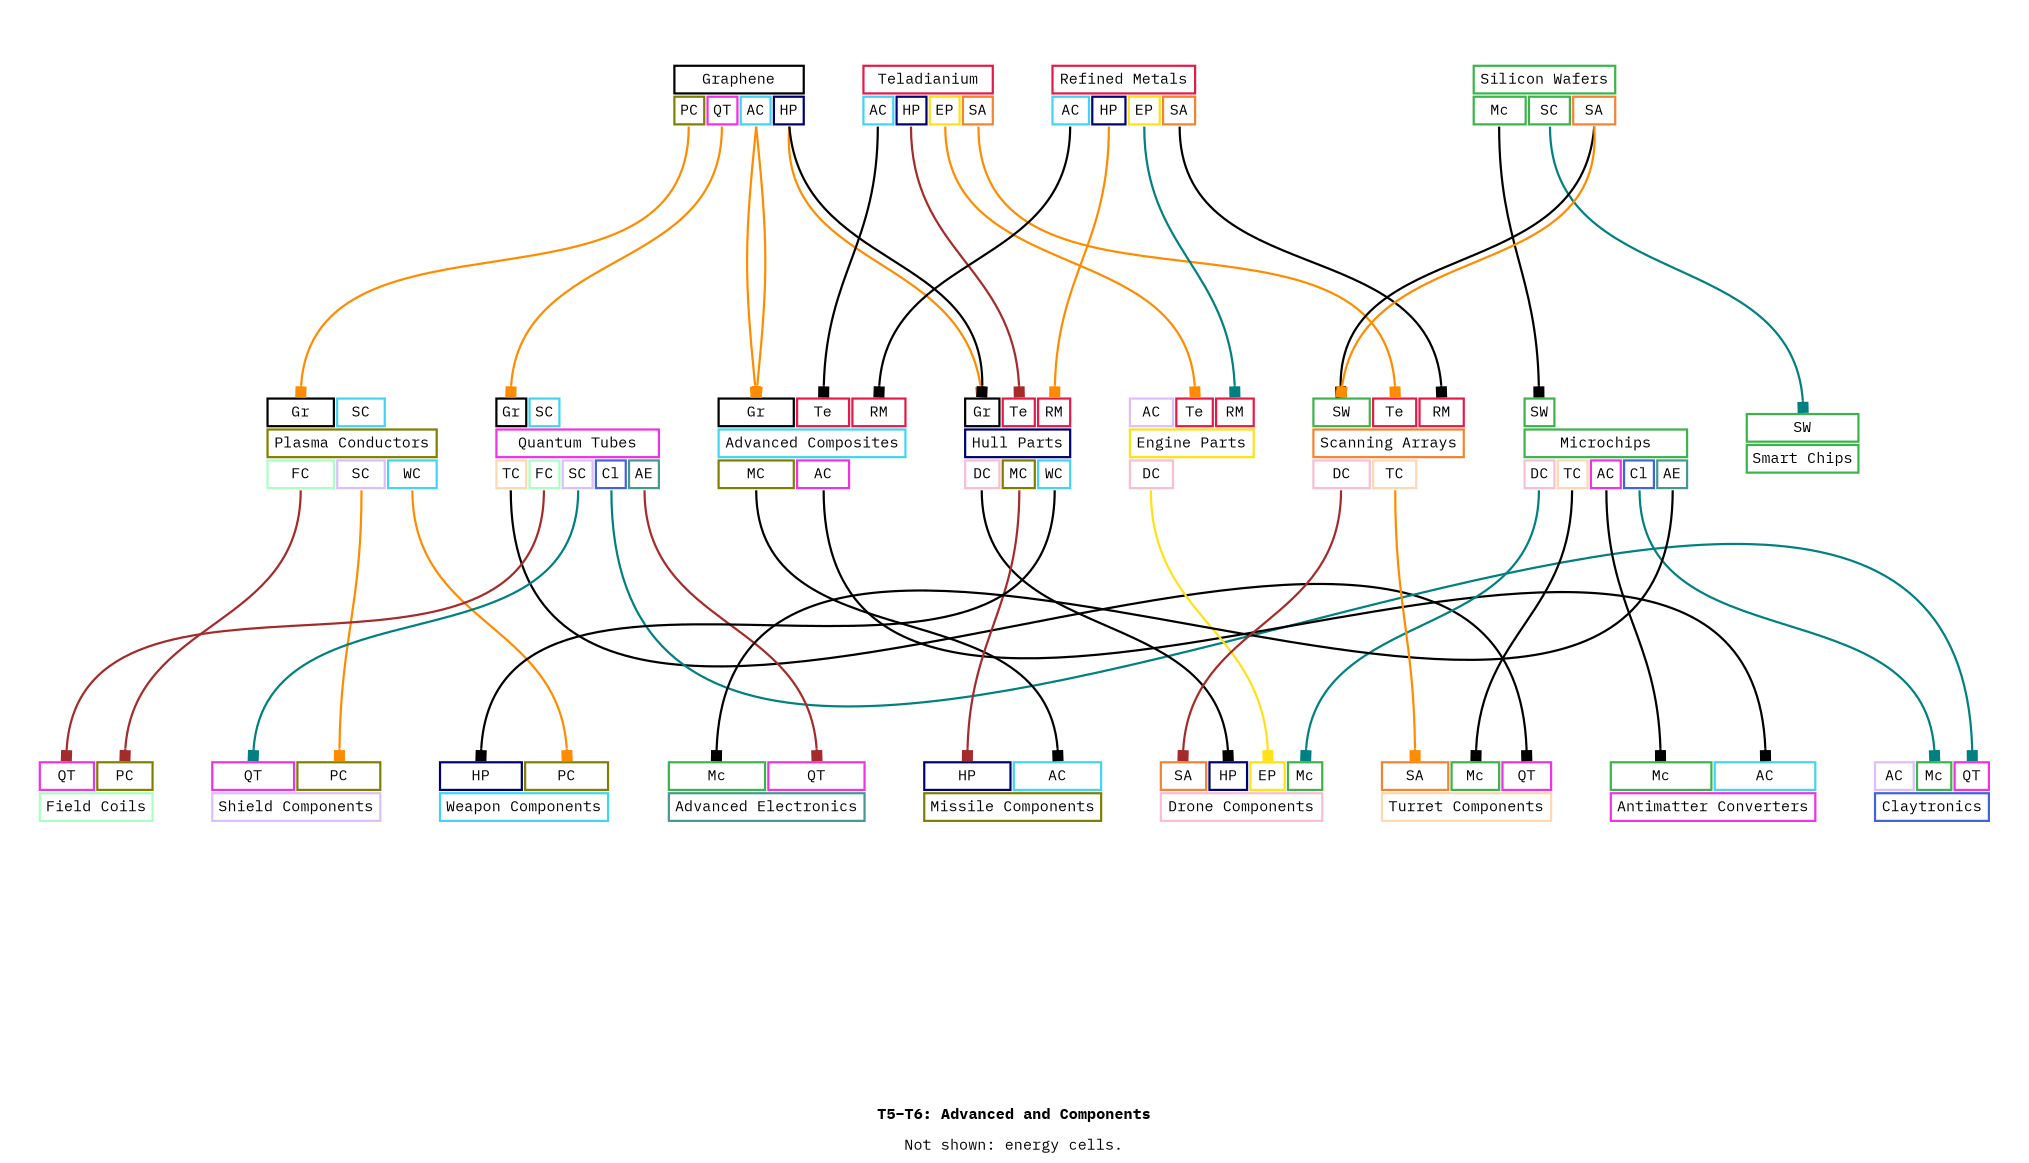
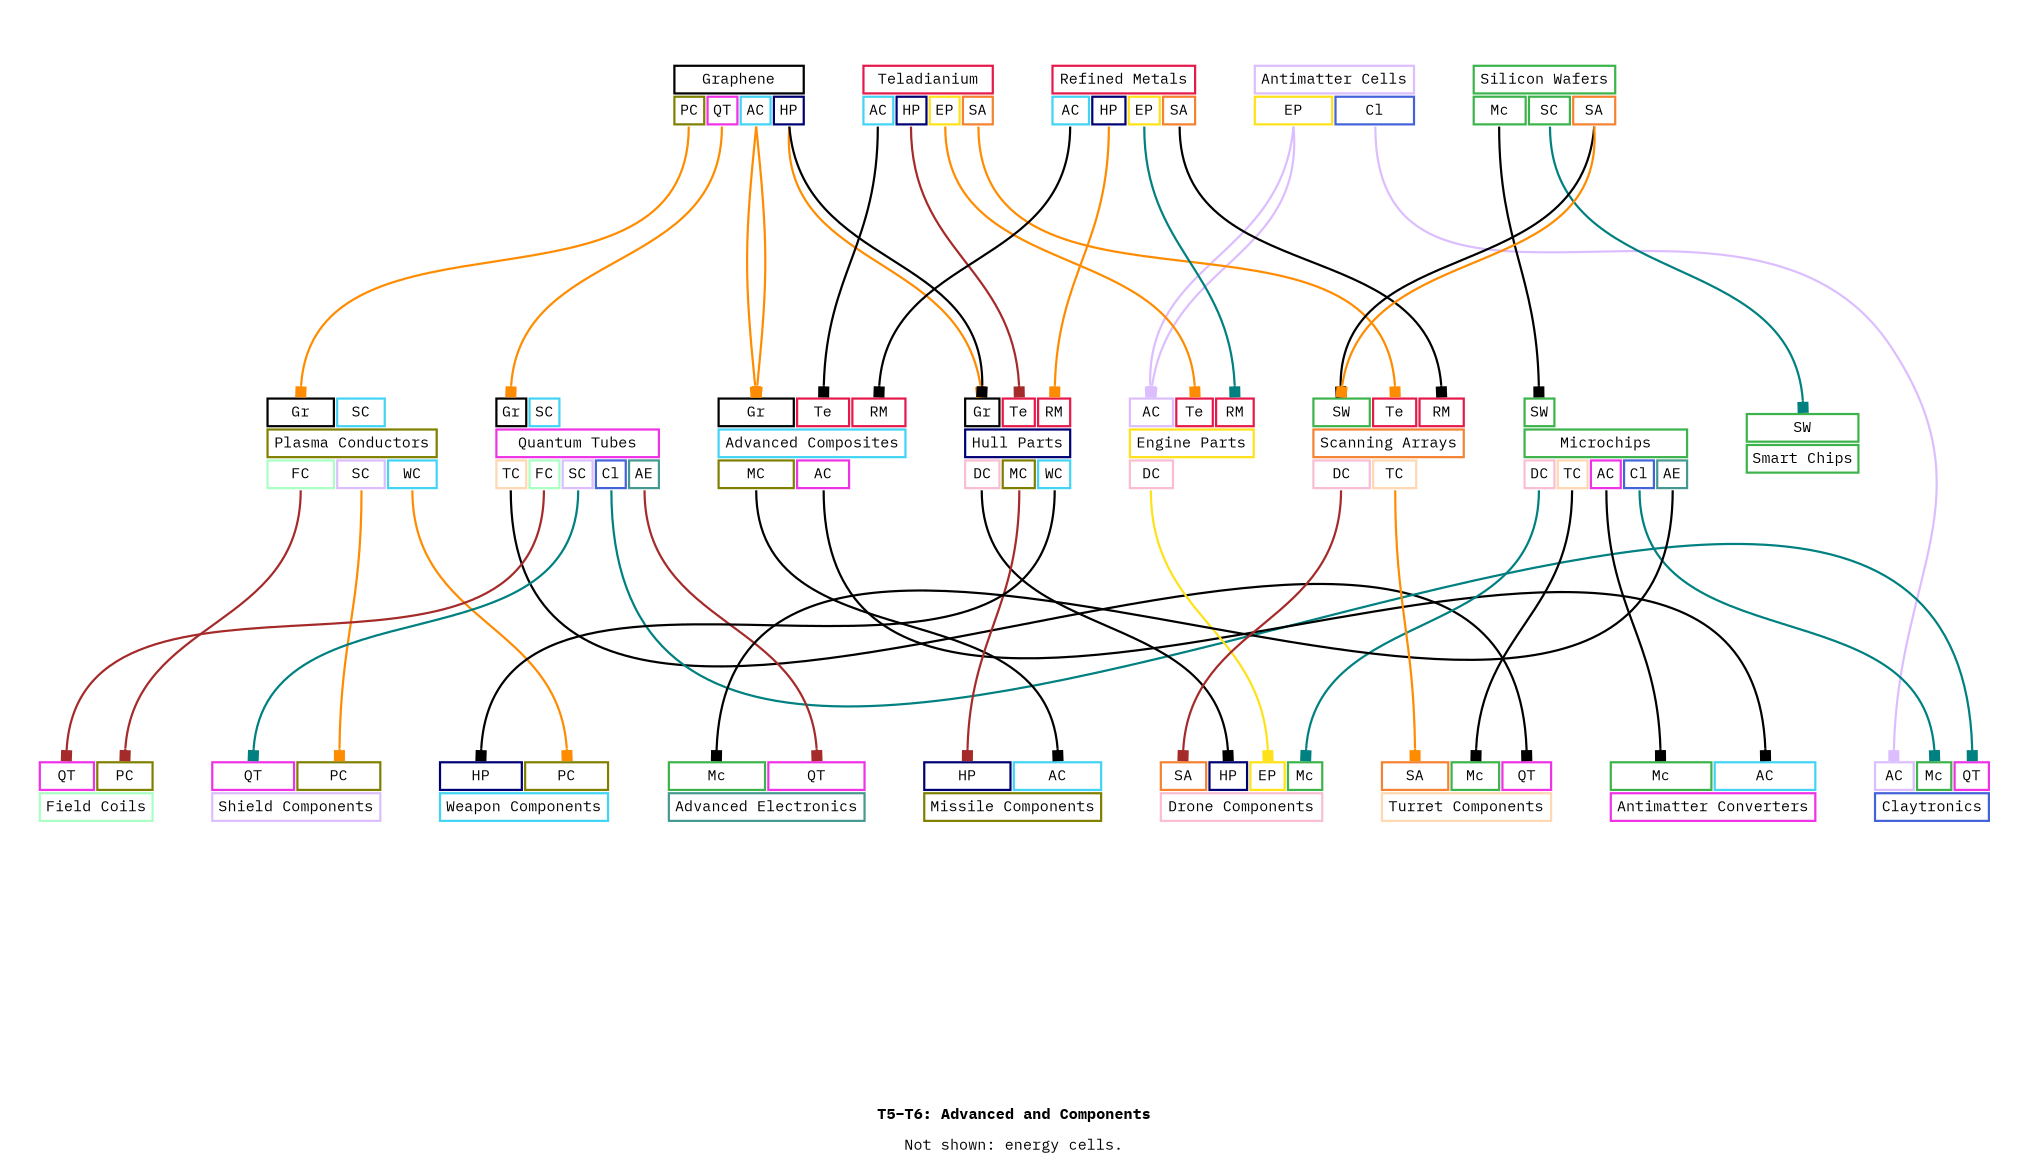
none -> (1334, 95)
